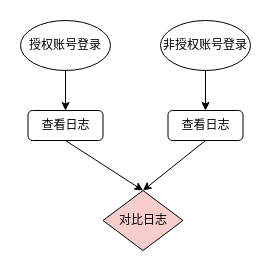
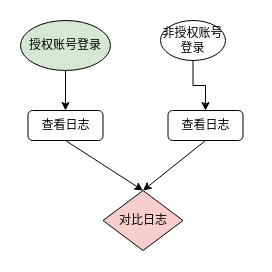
(66, 46) -> (66, 46)
(206, 46) -> (193, 41)
